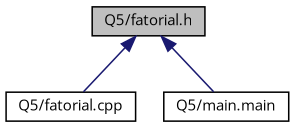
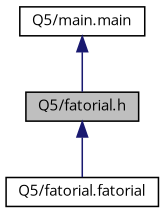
(193, 70) -> (82, 72)
(71, 107) -> (82, 192)
